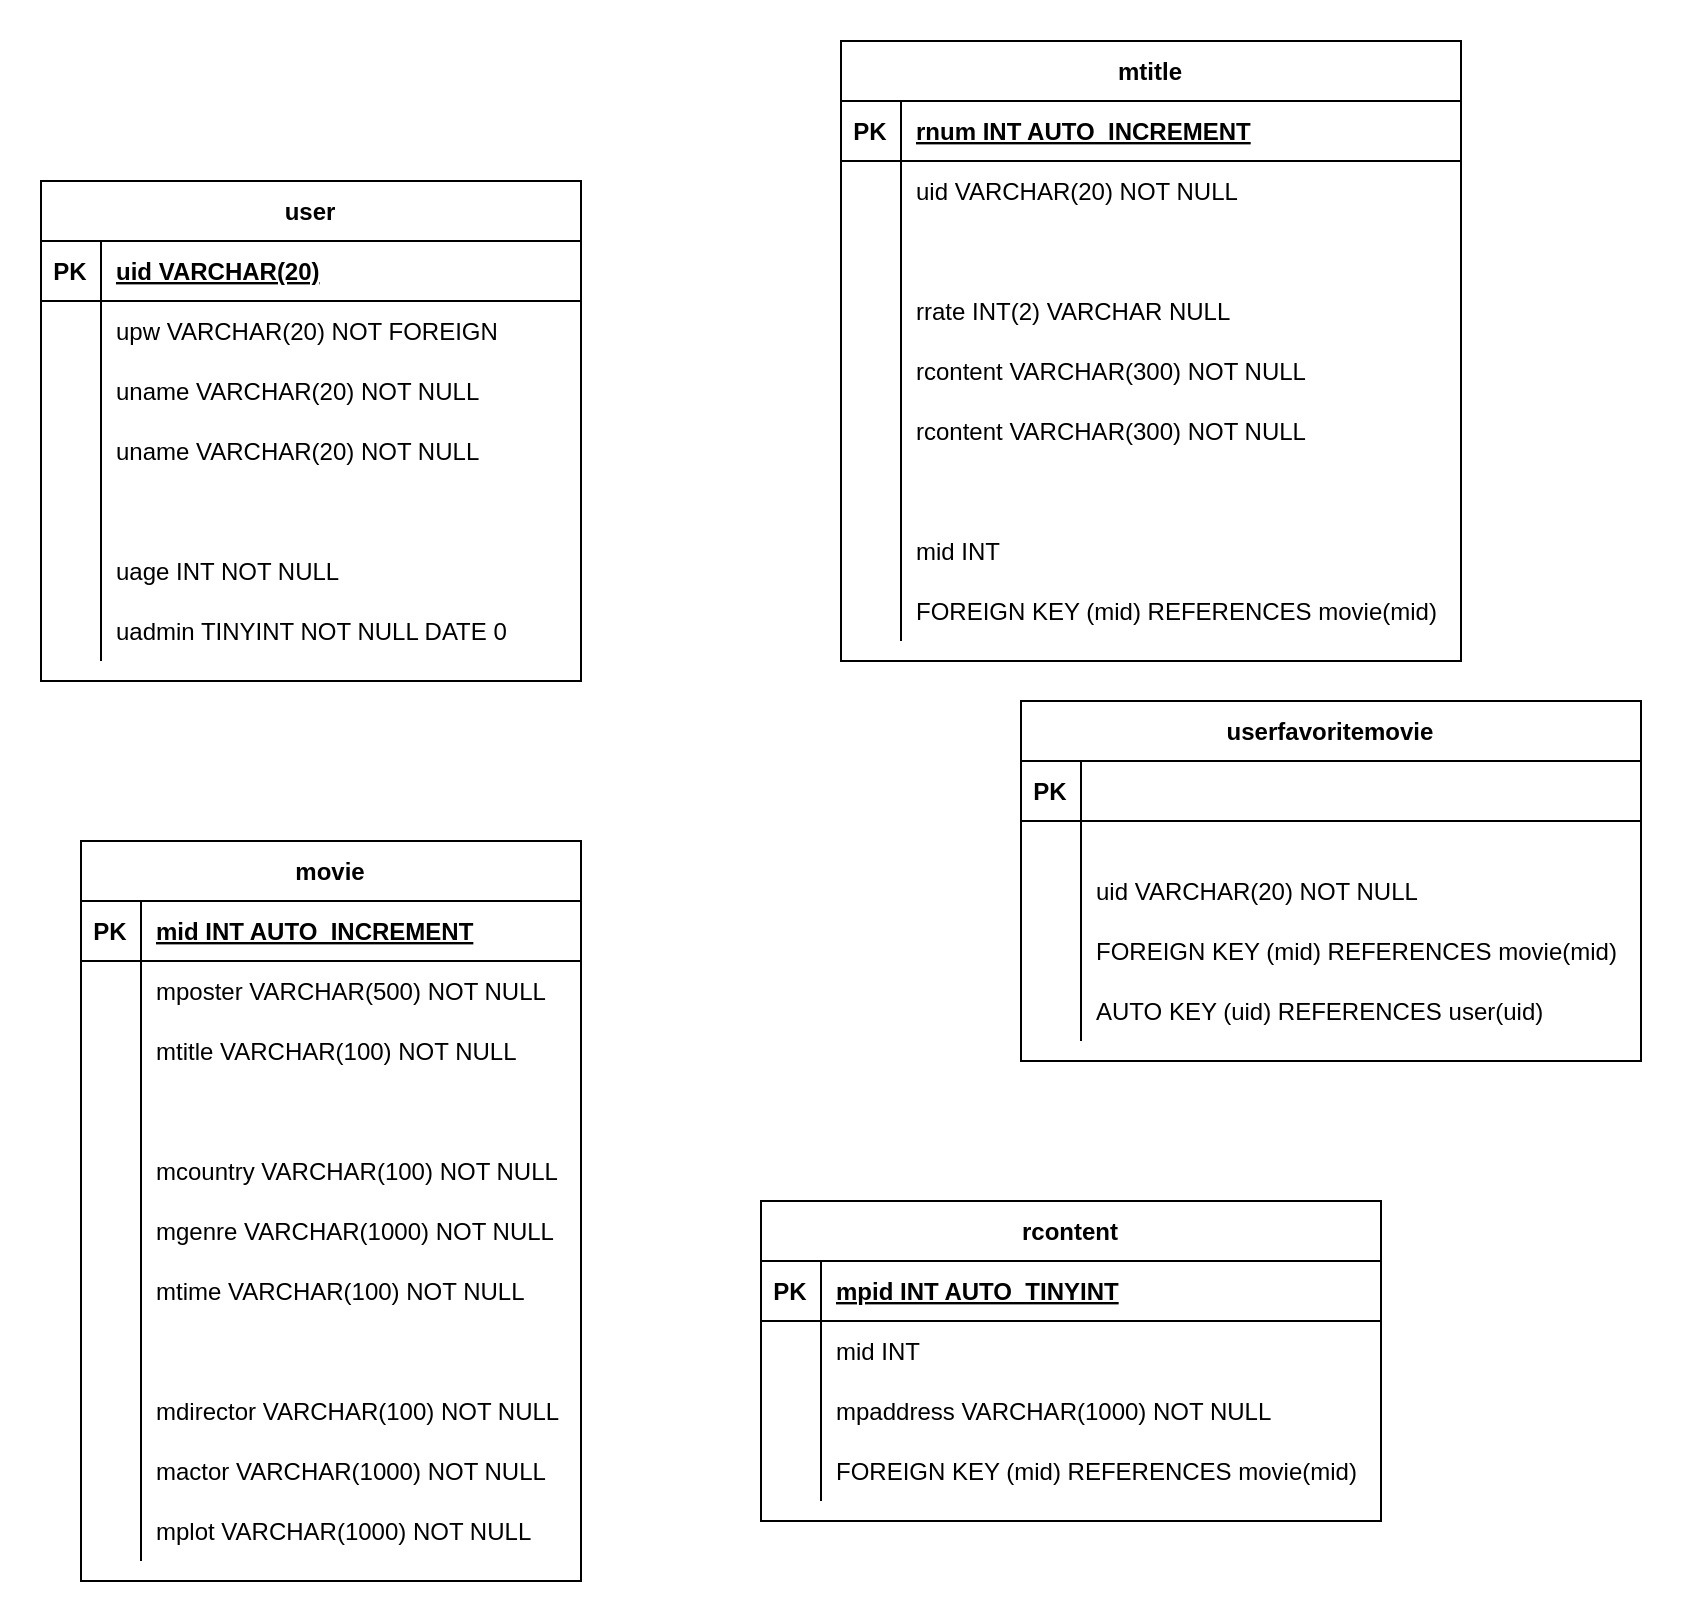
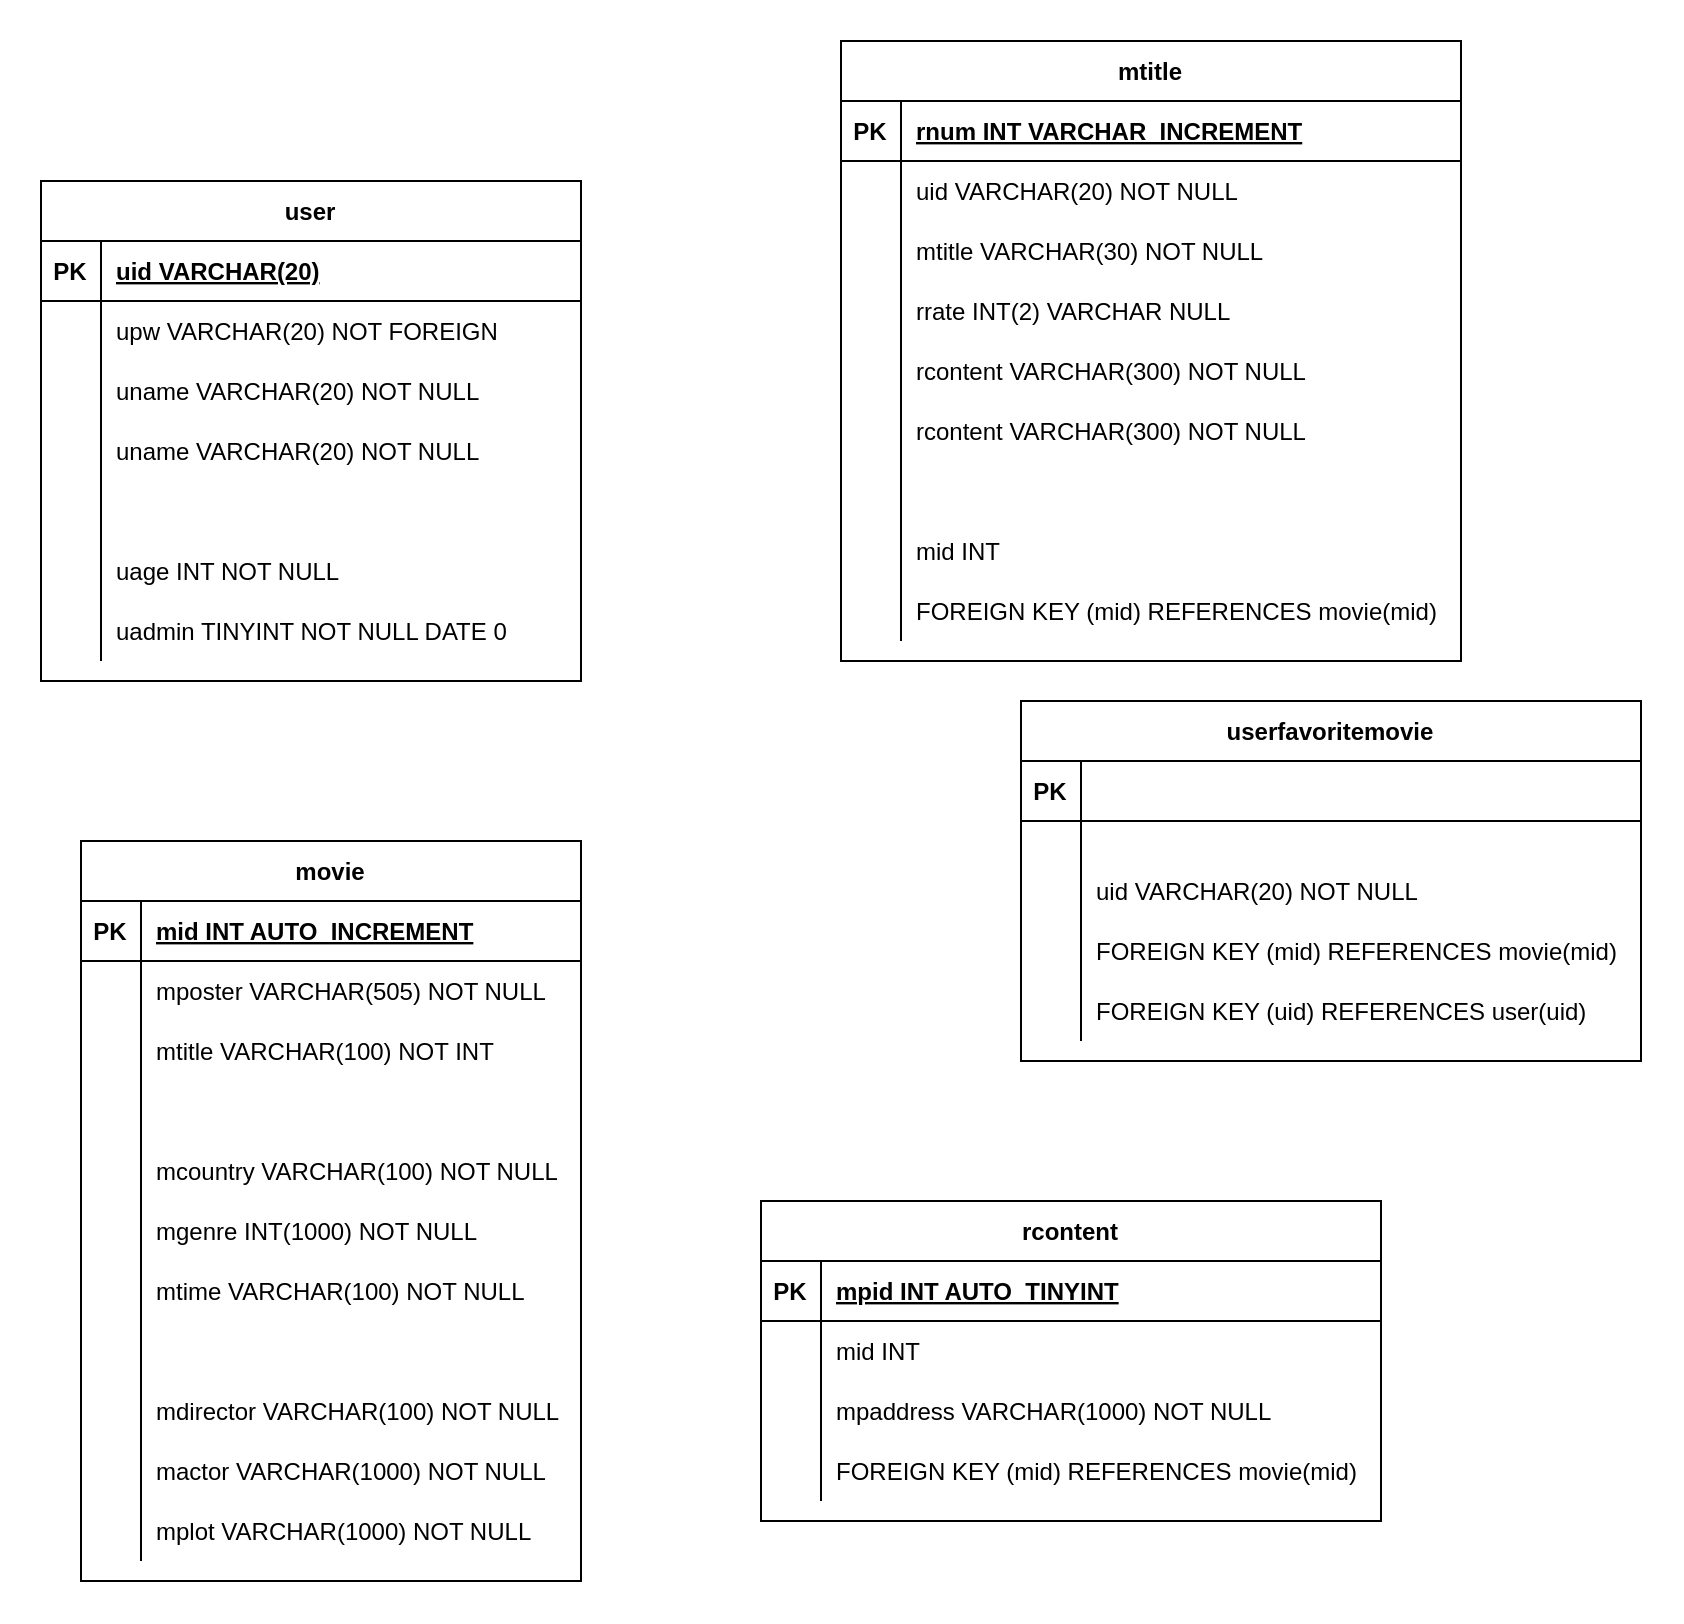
(1068, 132) -> (1088, 132)
none -> (1181, 251)
(342, 992) -> (342, 992)
(1312, 1012) -> (1333, 1012)
(329, 1052) -> (322, 1052)
(342, 1232) -> (315, 1232)
